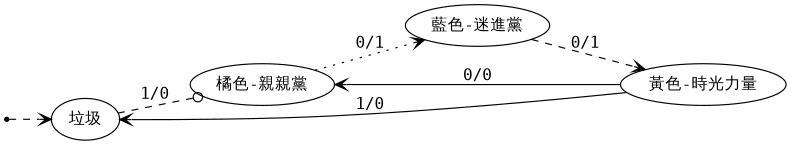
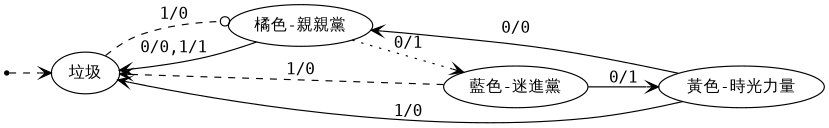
(583, 53) -> (617, 87)
none -> (195, 60)
none -> (287, 79)
